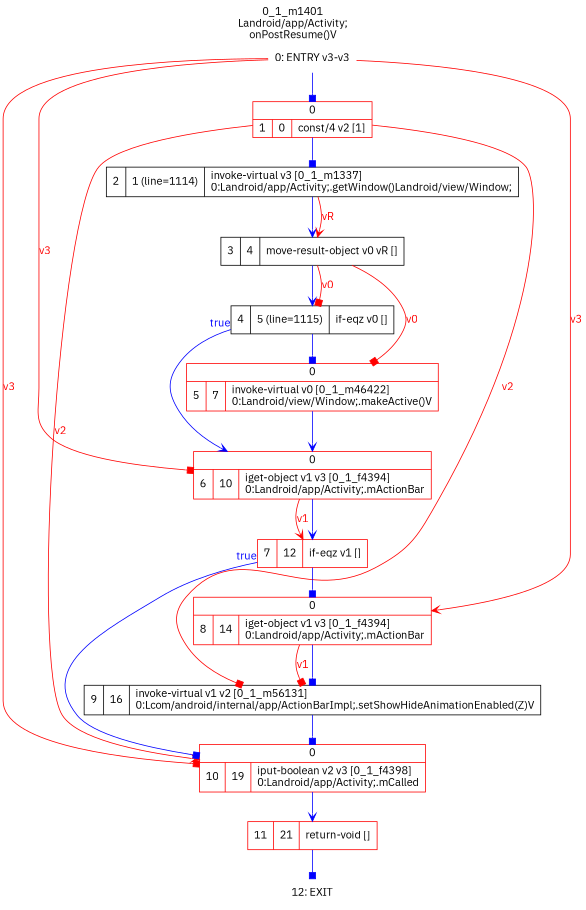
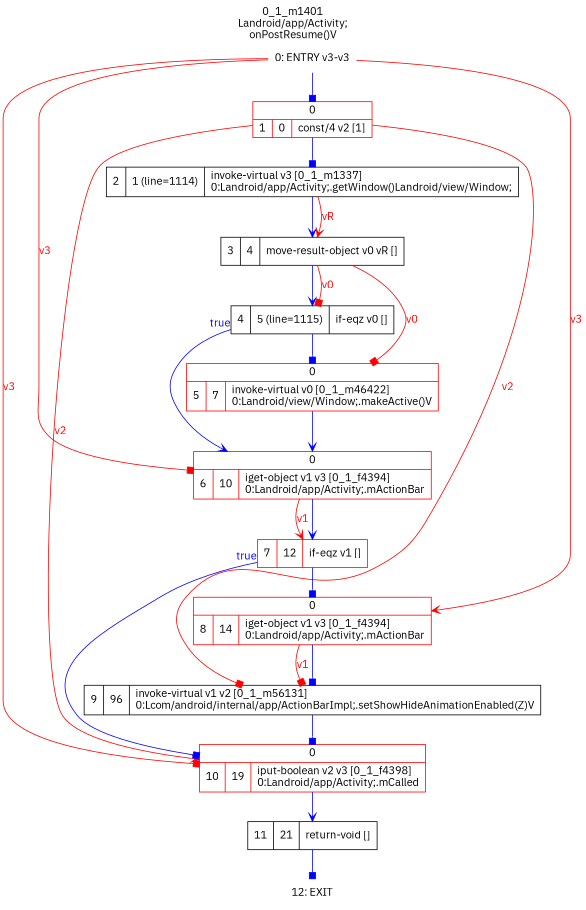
(116, 700) -> (116, 700)
(312, 836) -> (312, 836)
